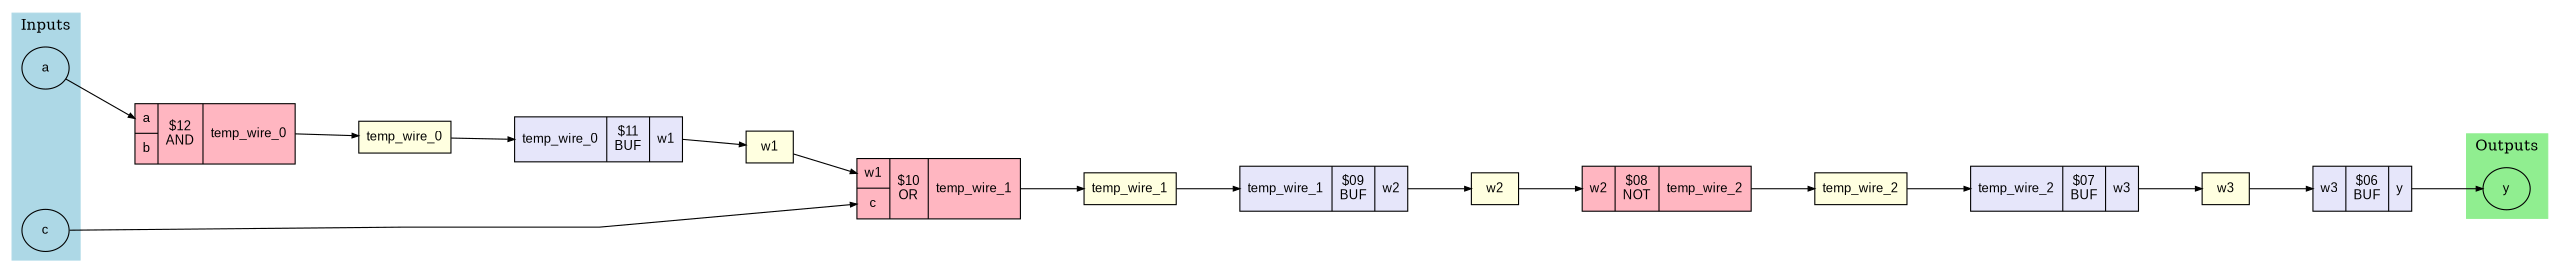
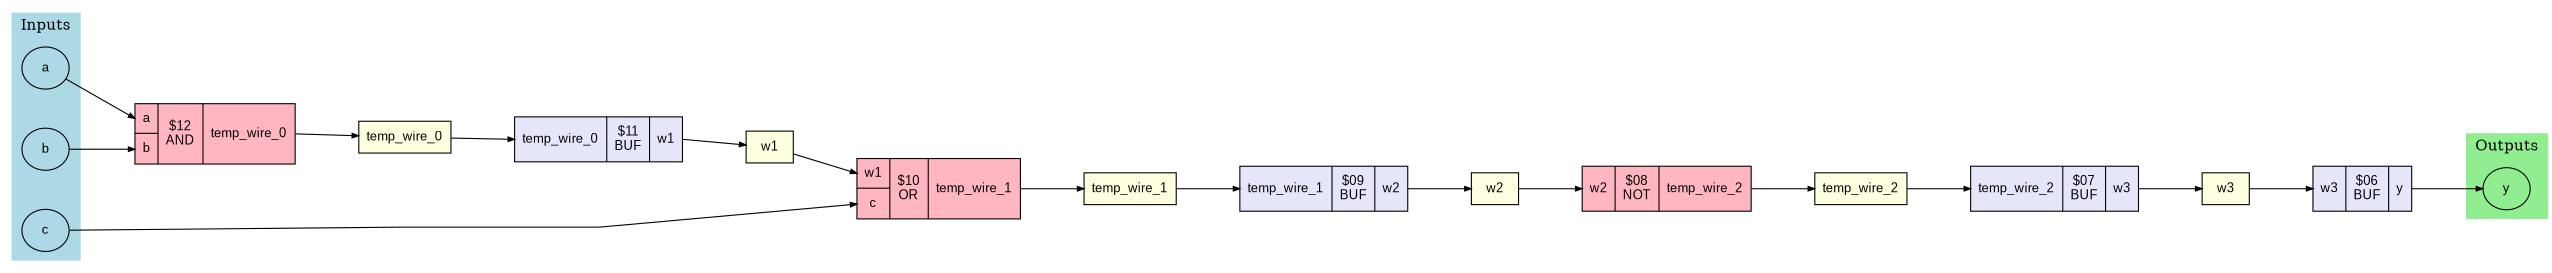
none -> (46, 149)
